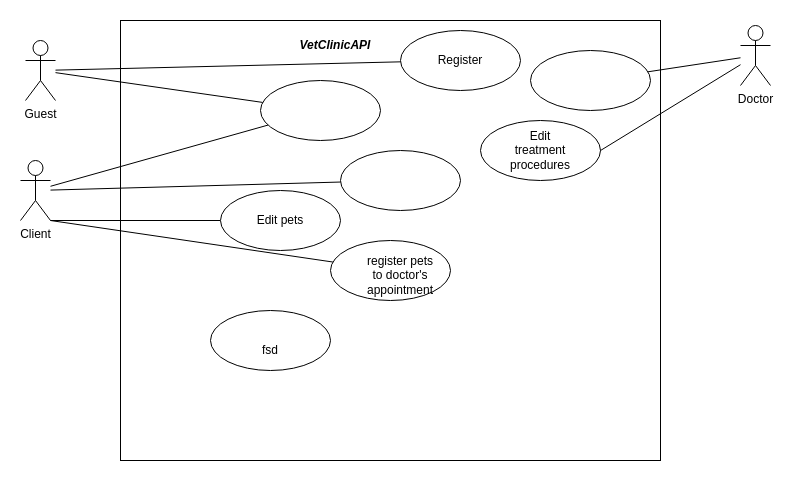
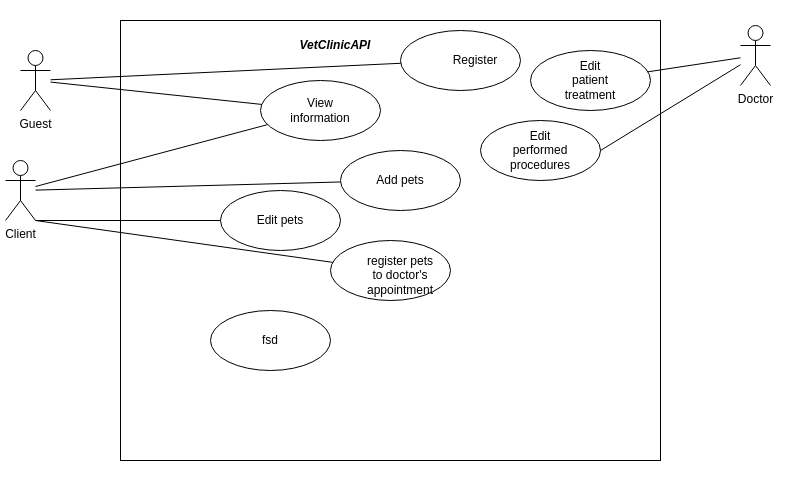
(461, 61) -> (476, 61)
(41, 71) -> (36, 81)
none -> (591, 81)
none -> (321, 111)
(541, 151) -> (541, 151)
none -> (401, 181)
(36, 191) -> (21, 191)
(271, 351) -> (271, 341)
